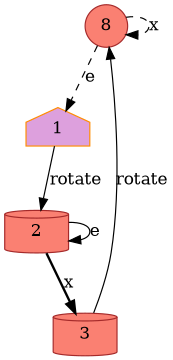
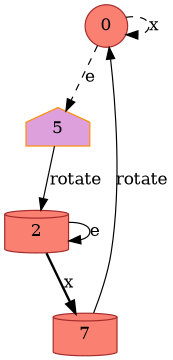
(106, 26) -> (106, 26)
(58, 129) -> (58, 129)
(85, 334) -> (85, 334)
